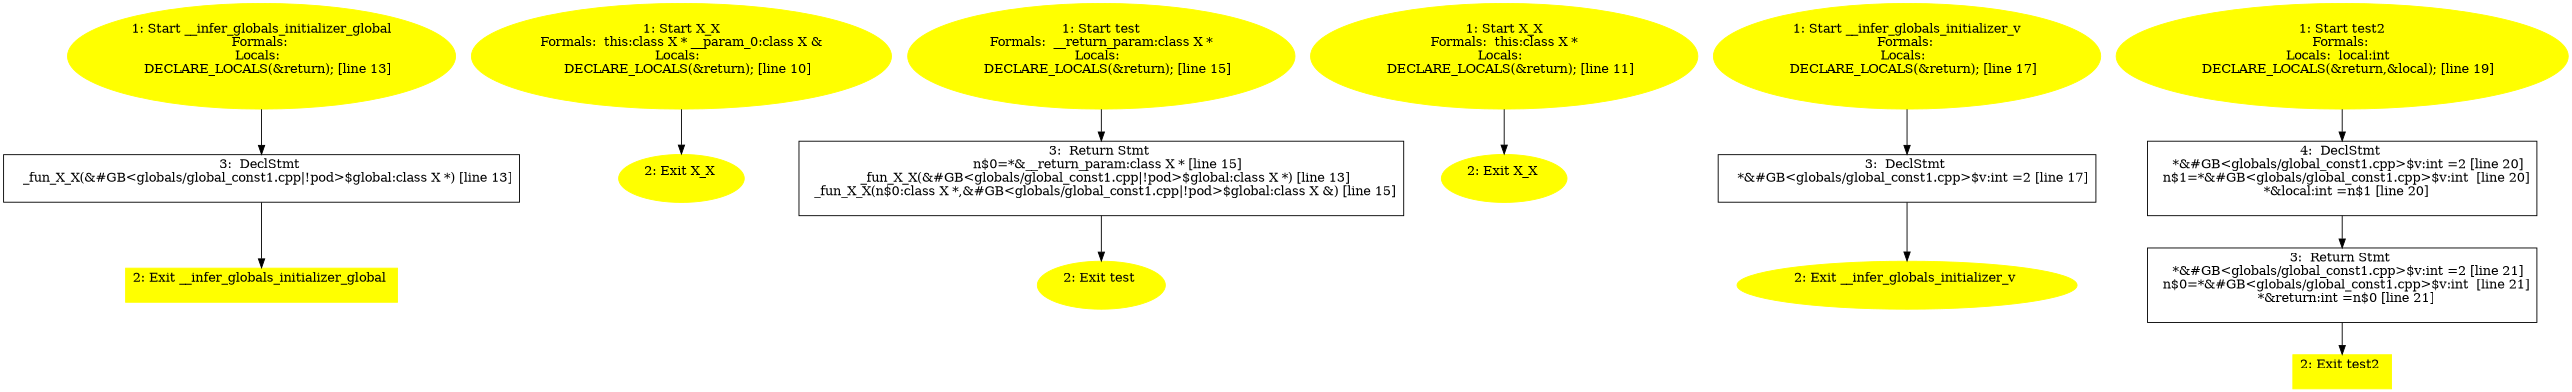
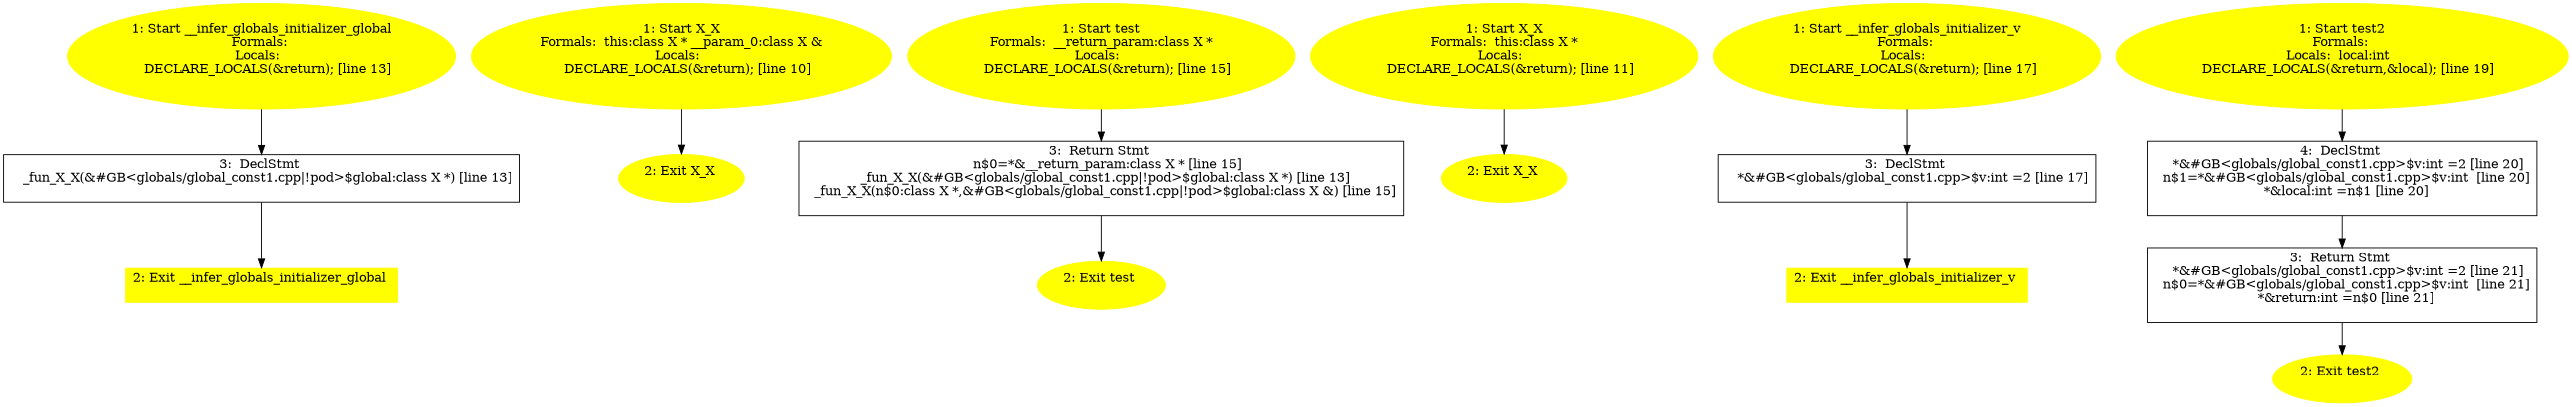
(1907, 285) -> (1907, 285)
(2342, 372) -> (2342, 379)
